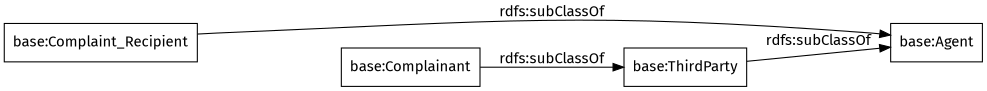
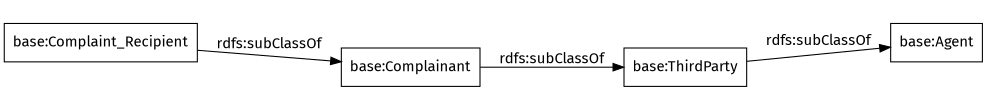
(539, 21) -> (264, 56)
